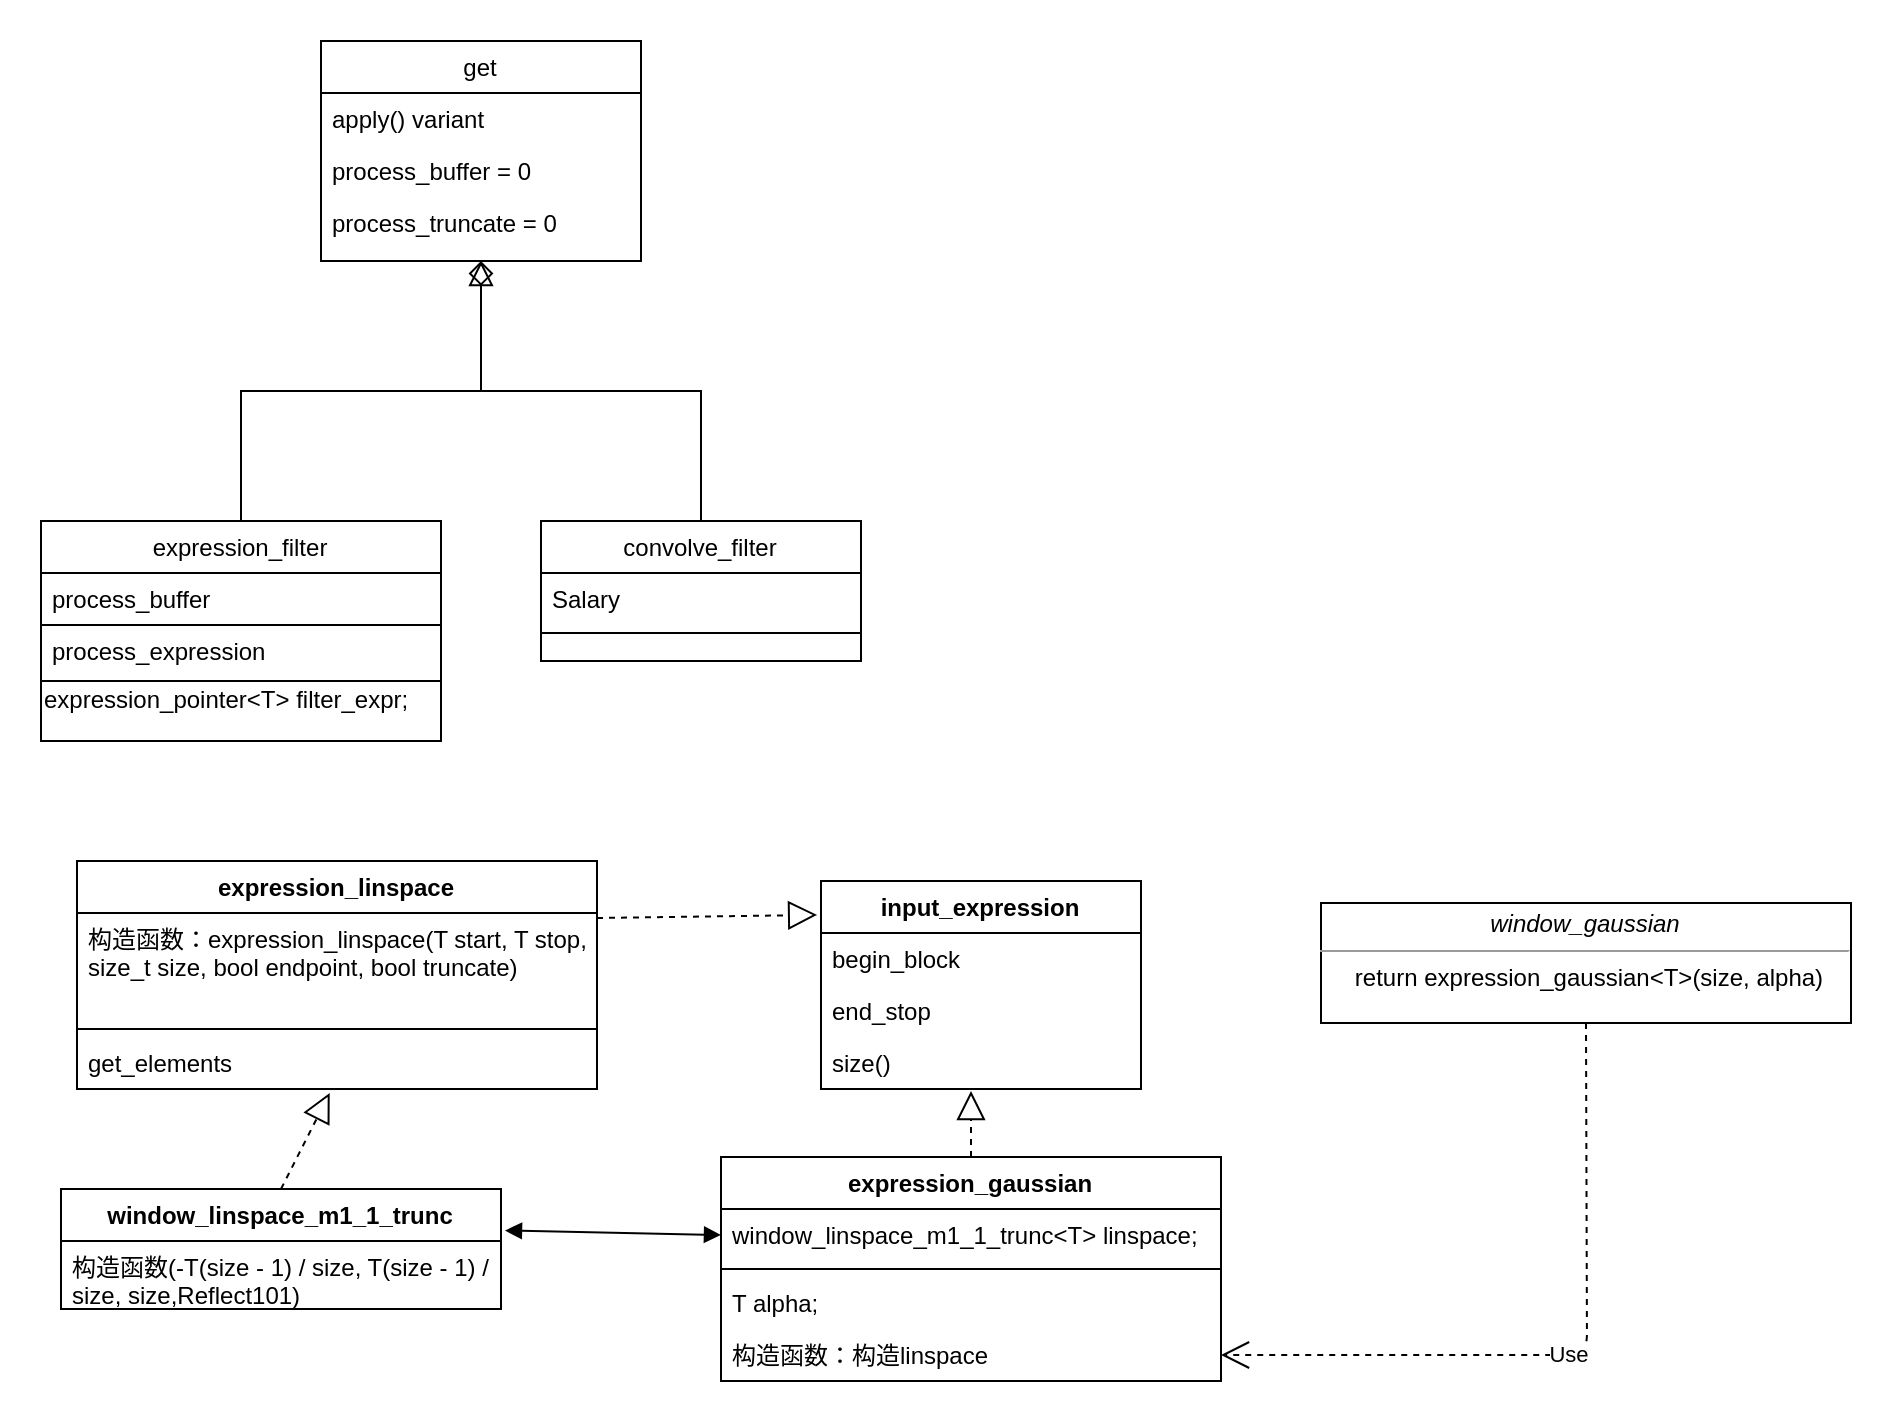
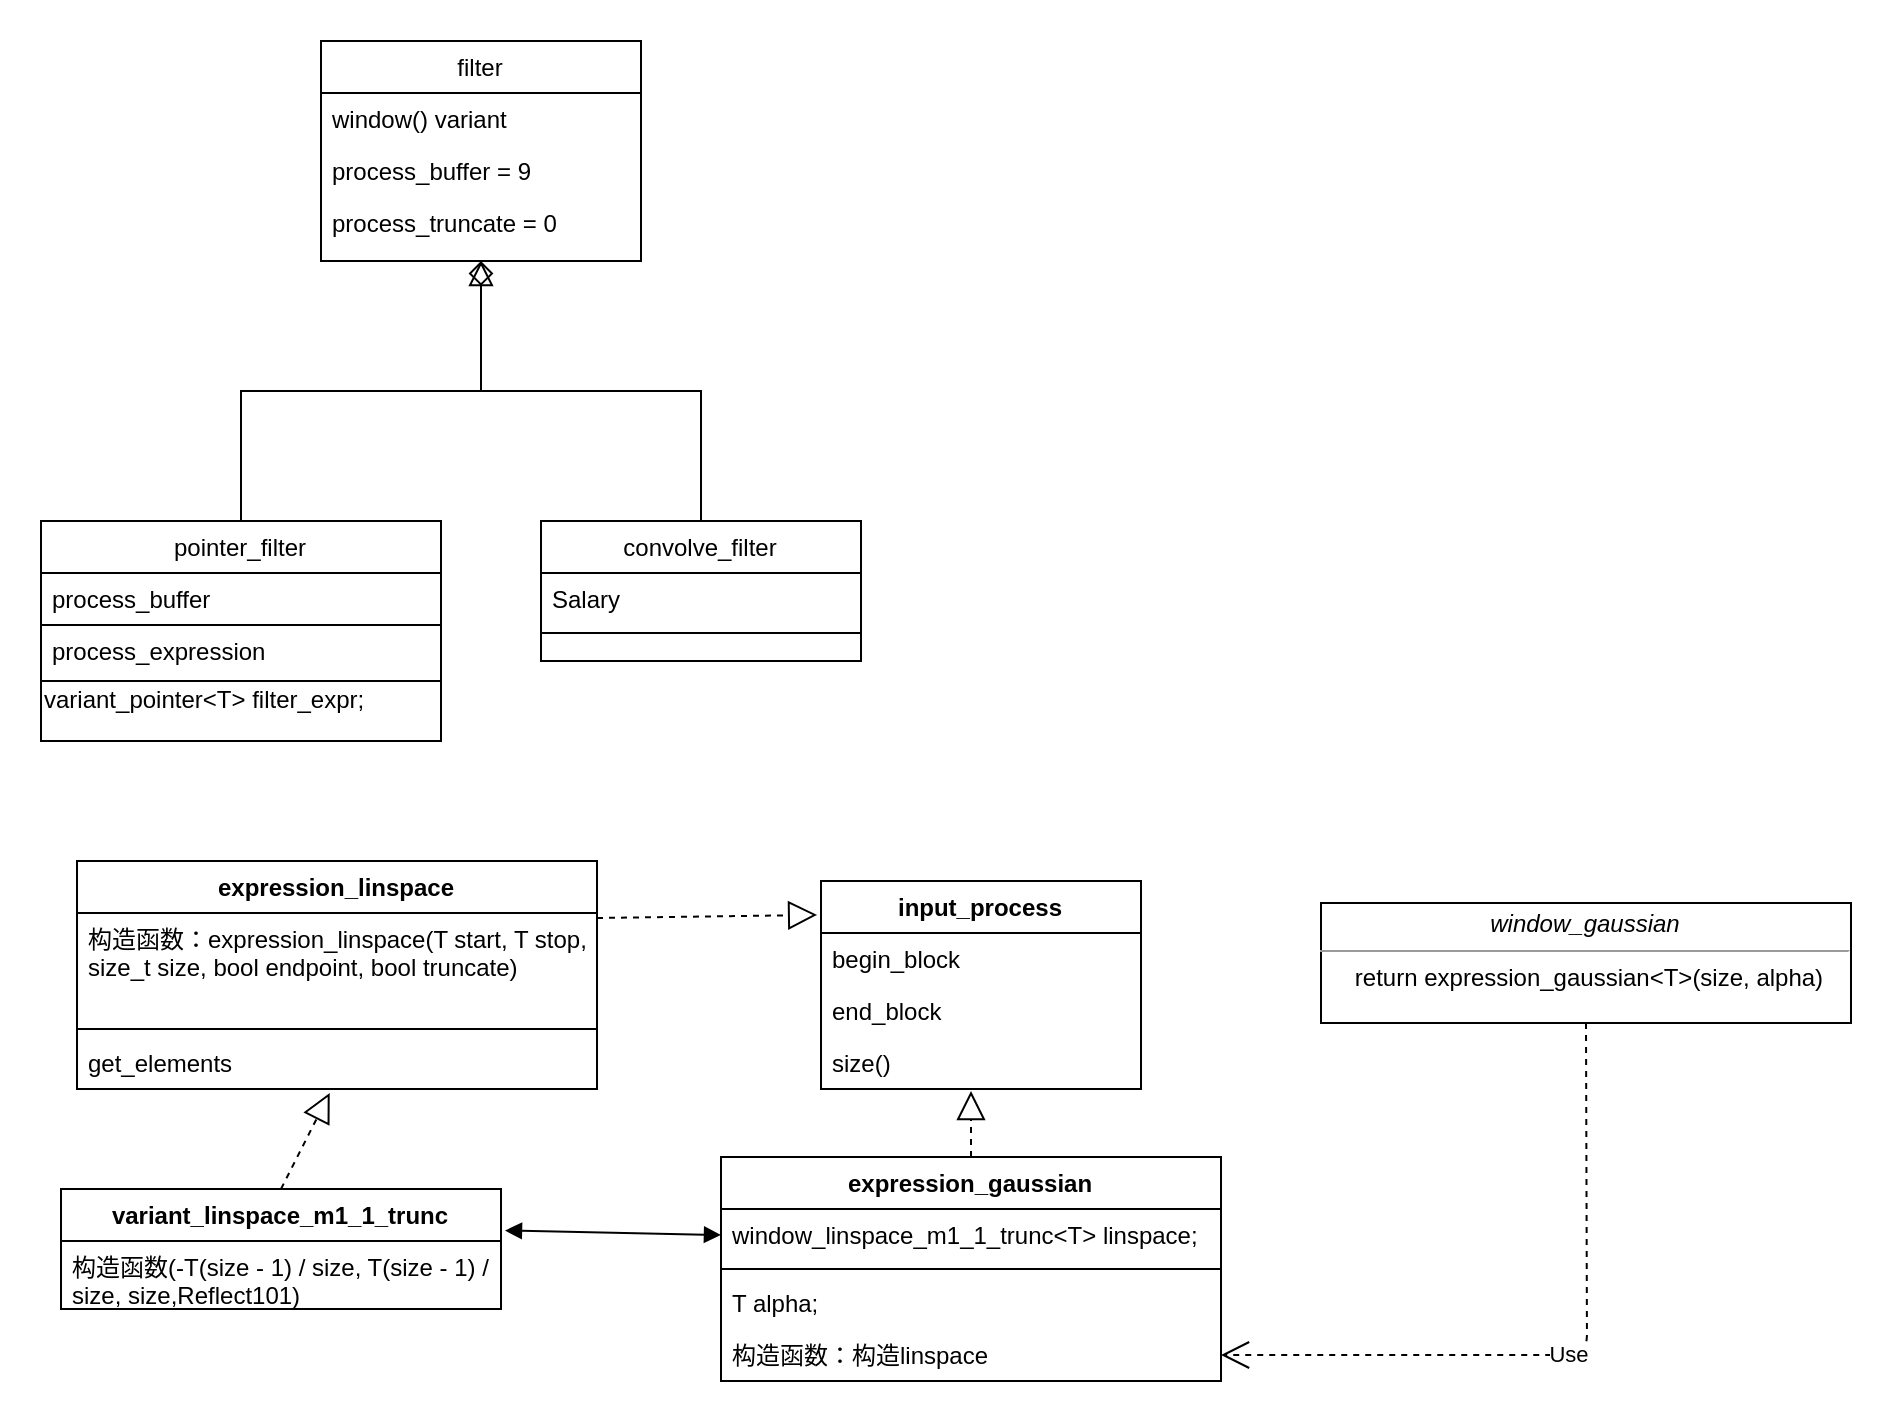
(480, 68) -> (480, 68)
(423, 120) -> (430, 120)
(447, 172) -> (447, 172)
(240, 548) -> (240, 548)
(255, 701) -> (235, 701)
(980, 908) -> (980, 908)
(886, 1012) -> (889, 1012)
(280, 1216) -> (280, 1216)
